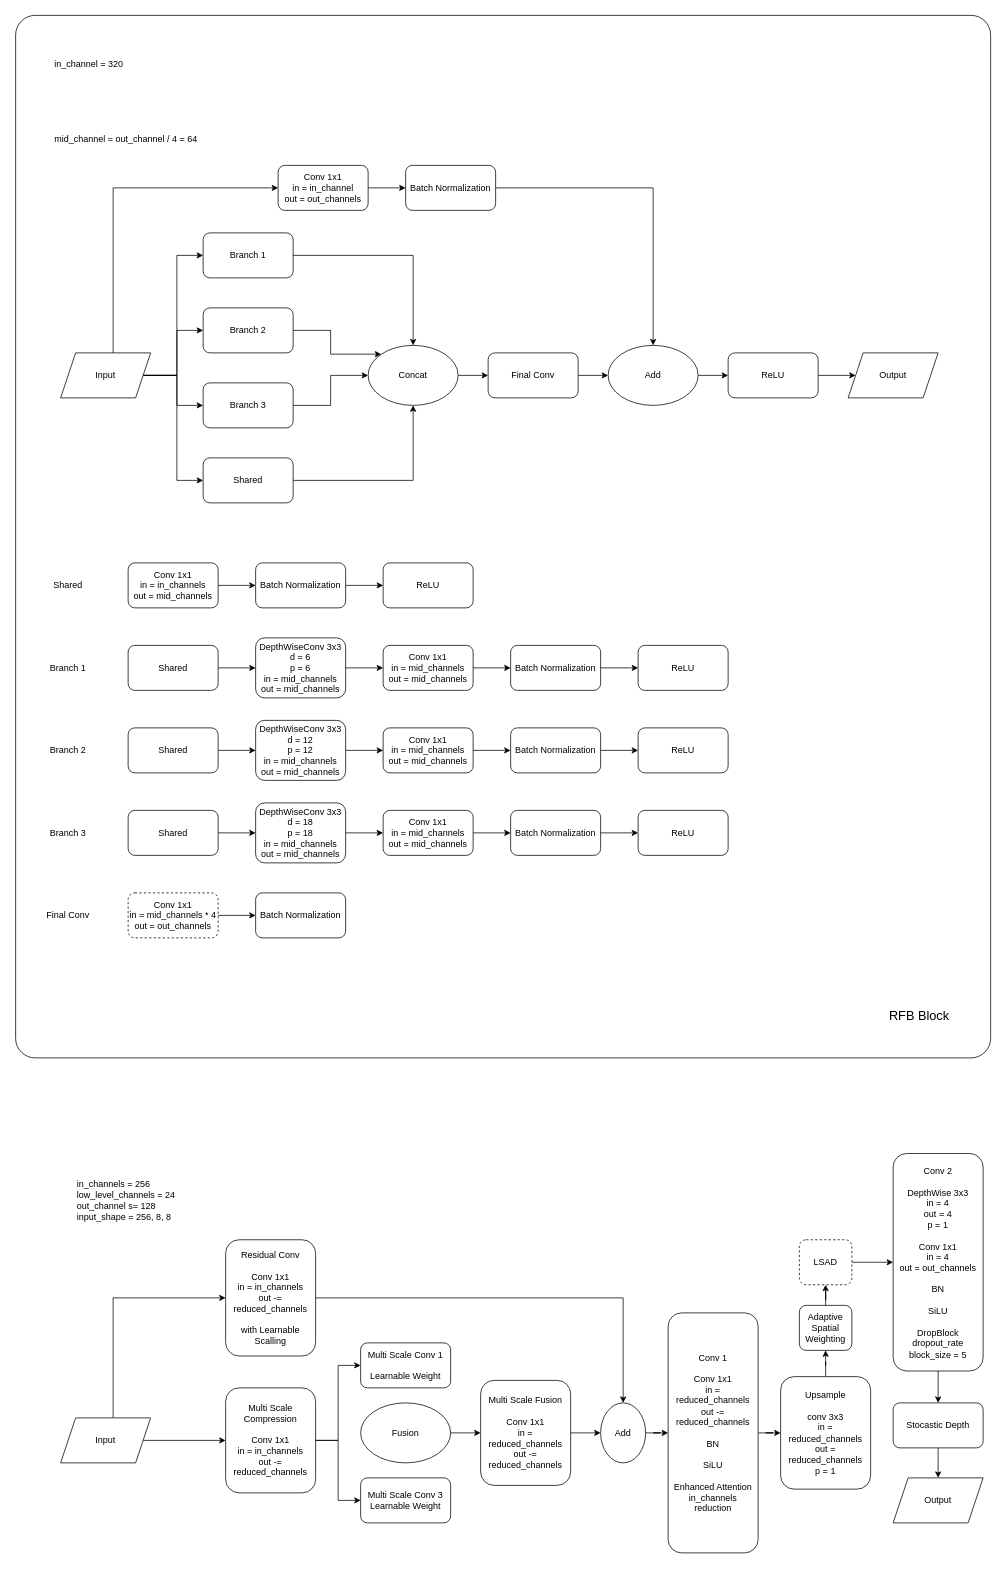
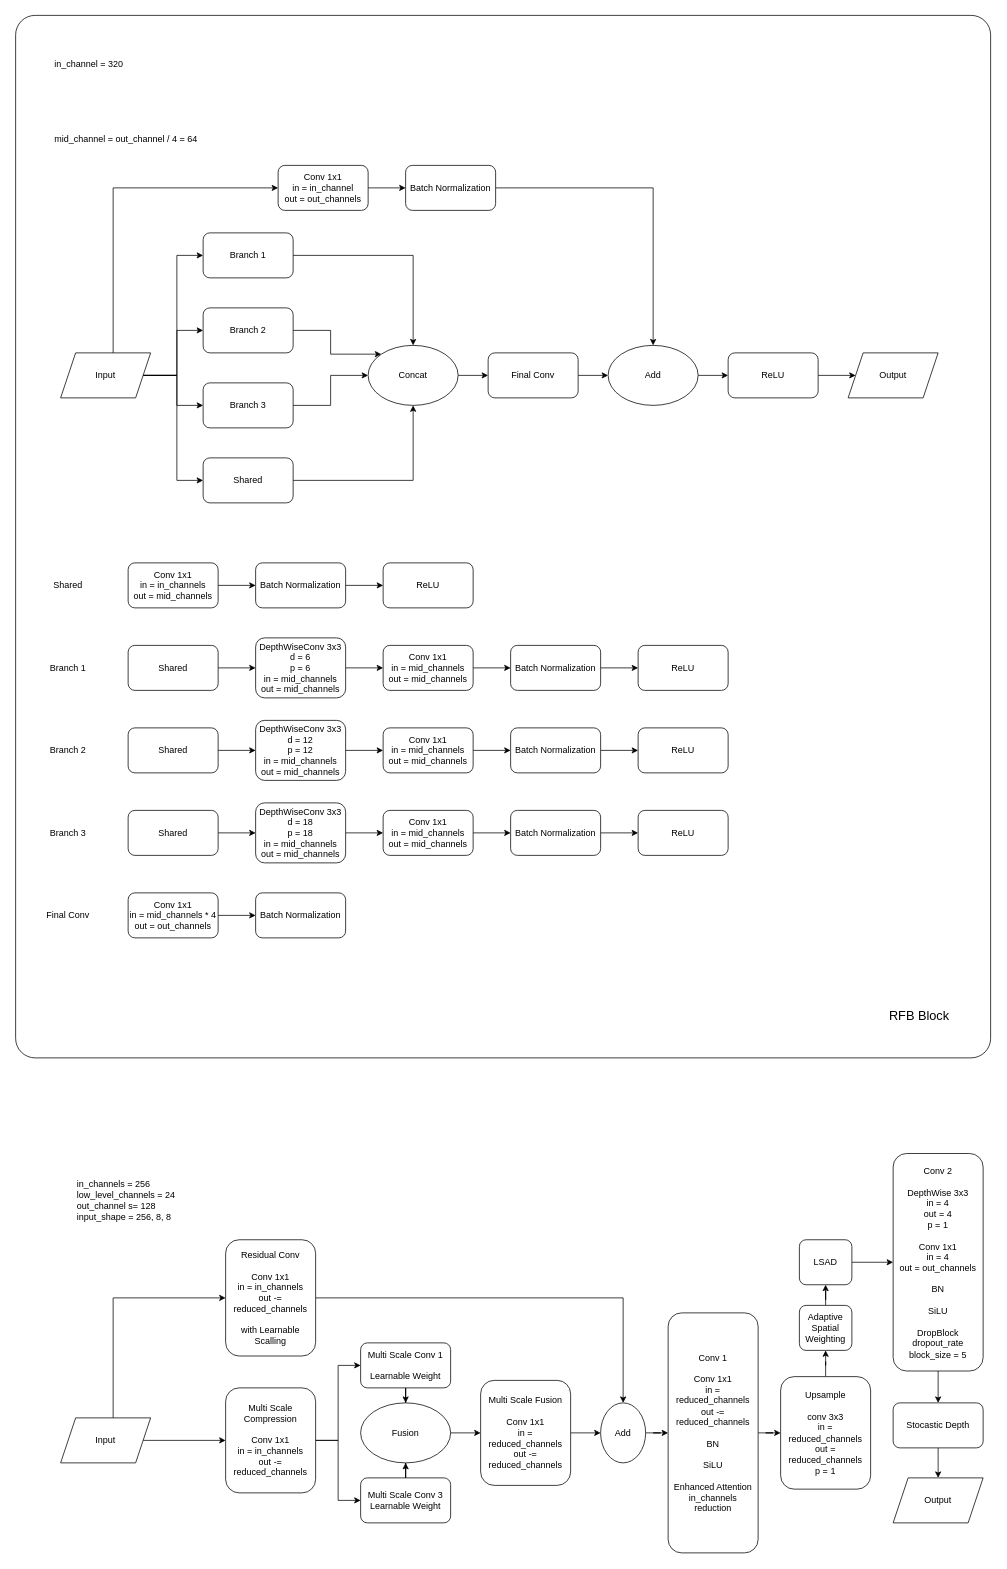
(173, 915) -> (173, 915)
(825, 1262) -> (825, 1262)
none -> (405, 1398)
none -> (405, 1468)
